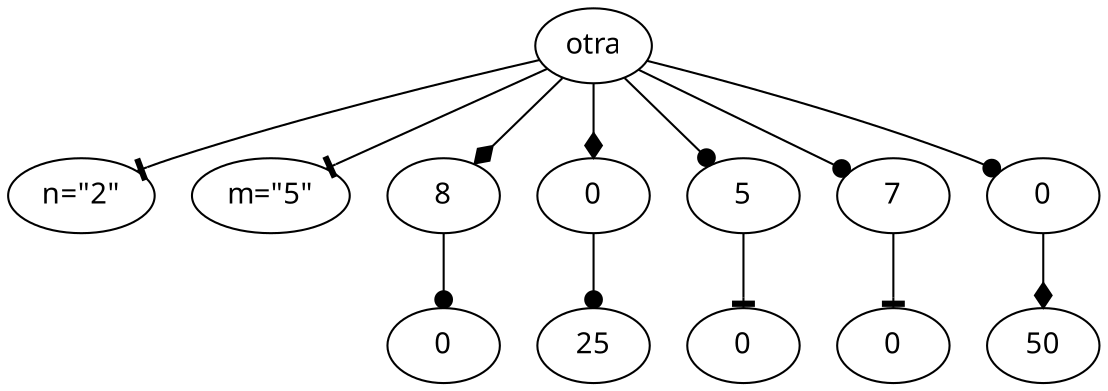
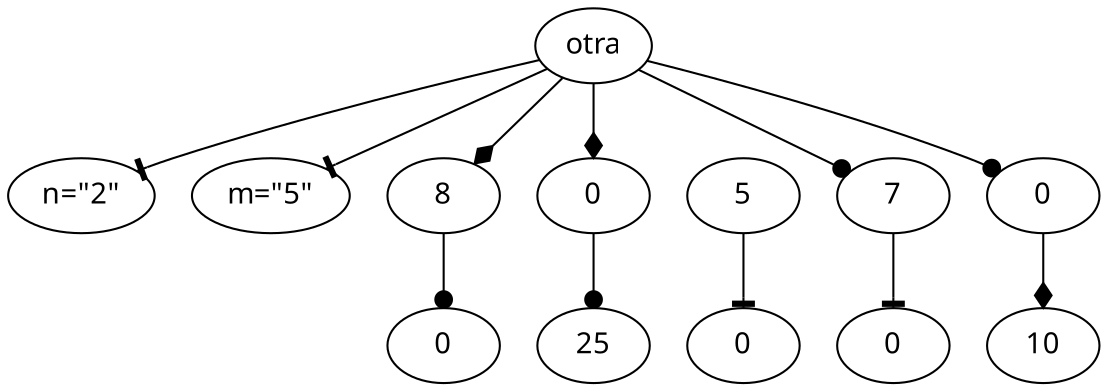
(662, 115) -> none
(1043, 346) -> (1043, 346)
